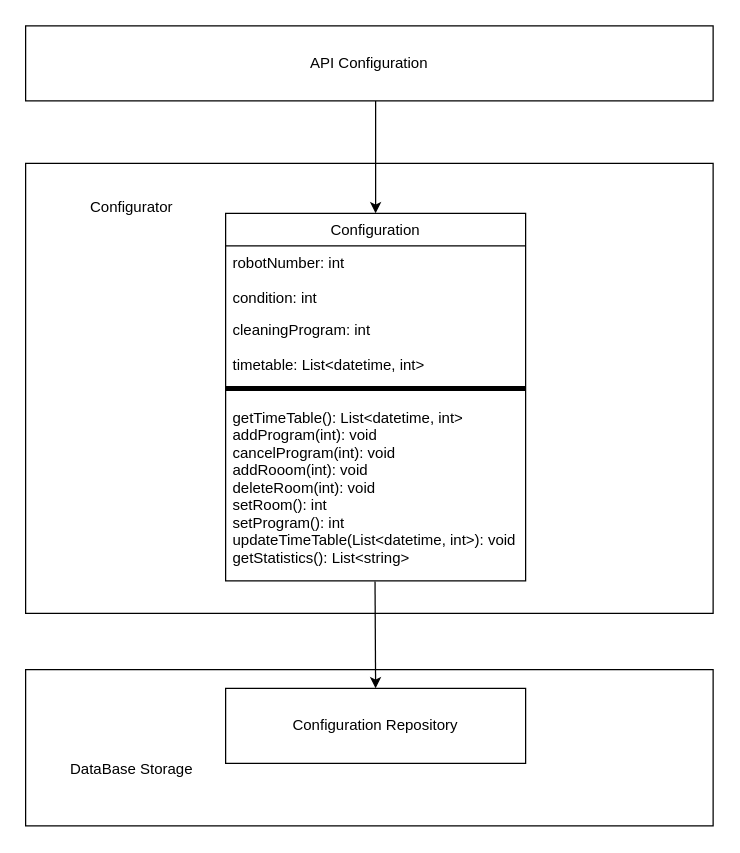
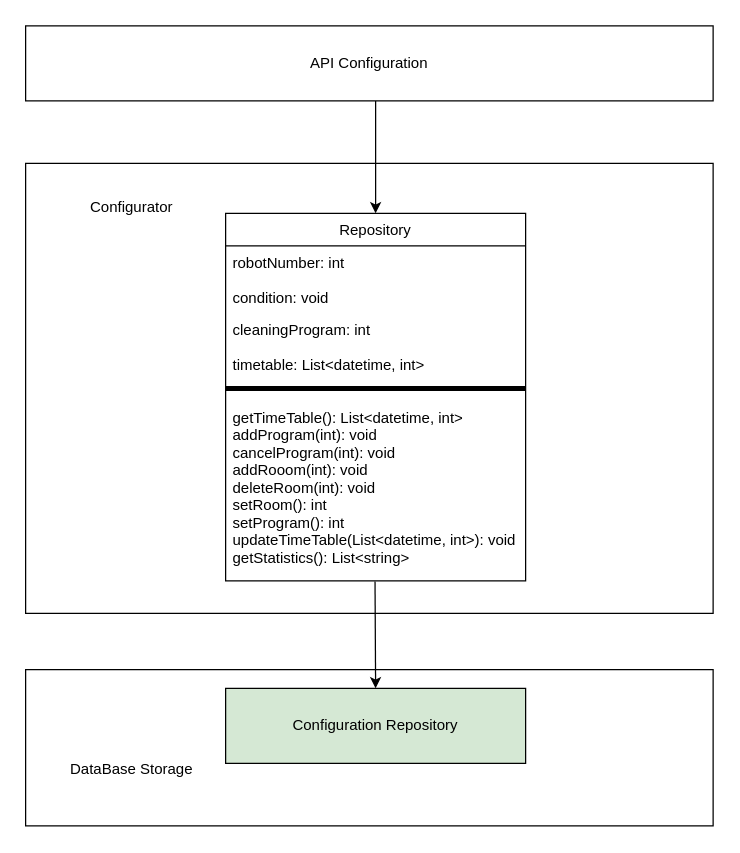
(375, 230) -> (375, 230)
(294, 263) -> (294, 263)
(376, 726) -> (376, 726)
